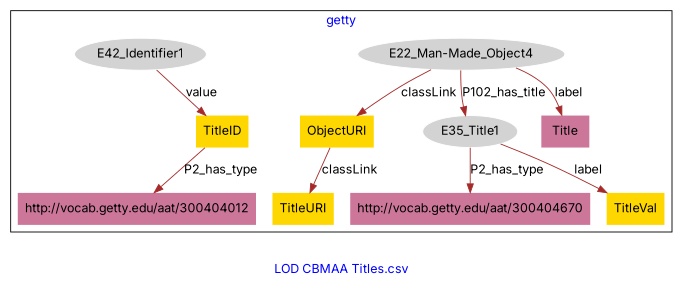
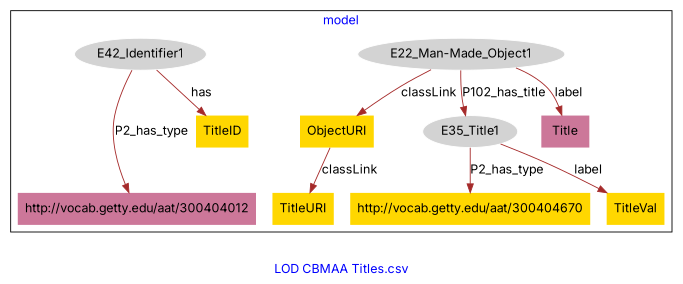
(341, 21) -> (341, 21)
(461, 54) -> (461, 54)
(202, 93) -> (202, 93)
(183, 167) -> (113, 126)
(470, 209) -> (470, 209)
